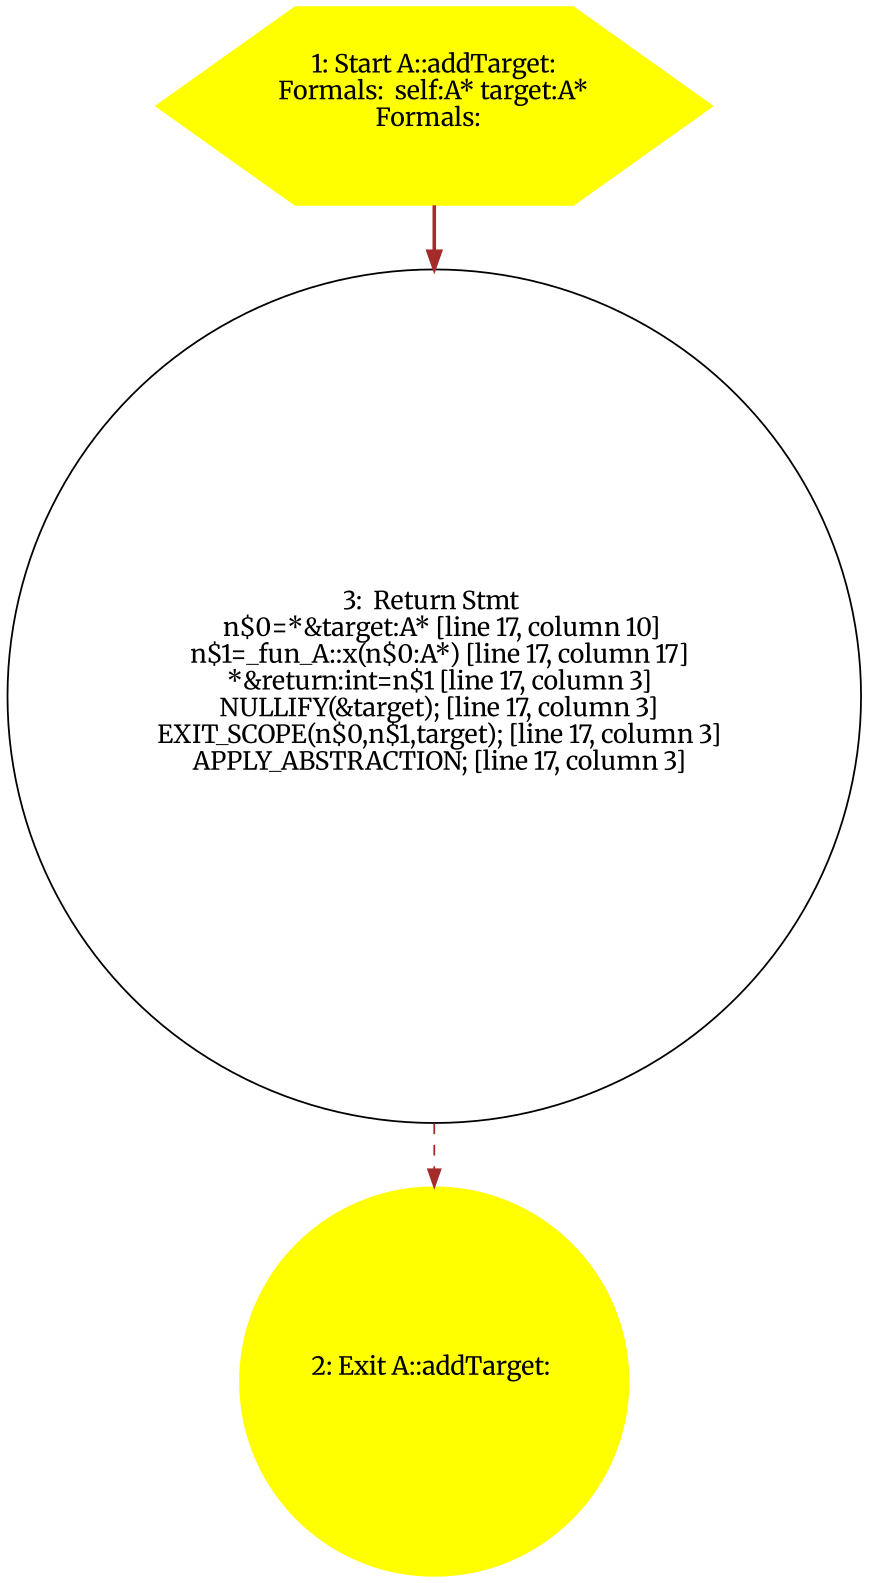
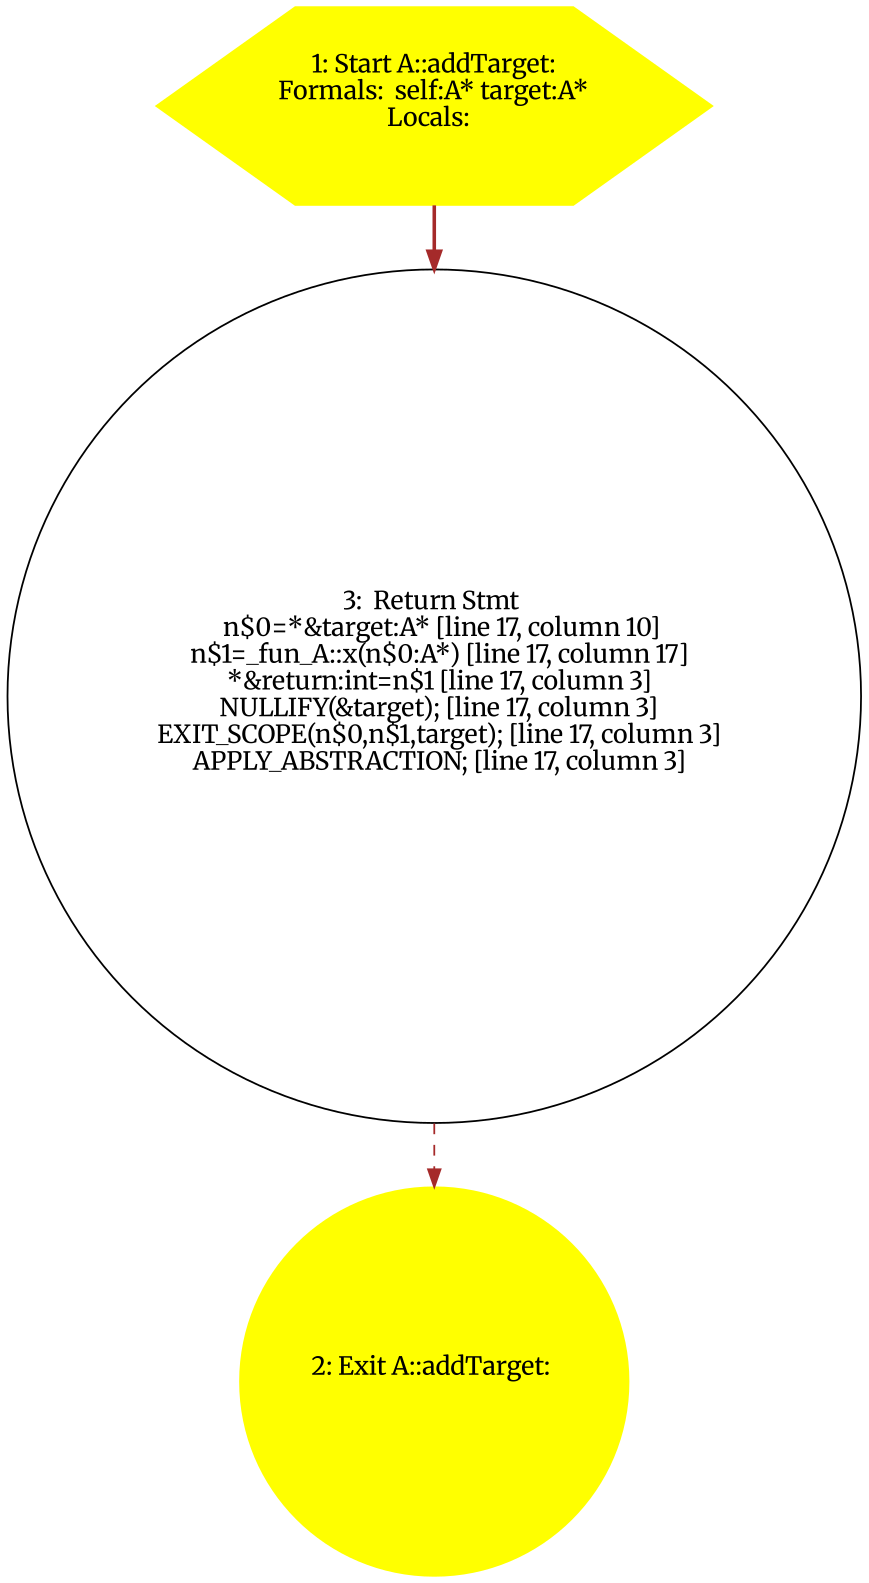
(434, 106) -> (434, 106)
